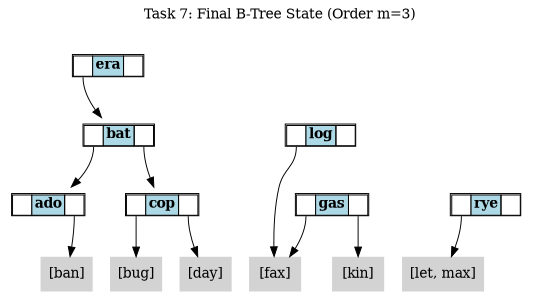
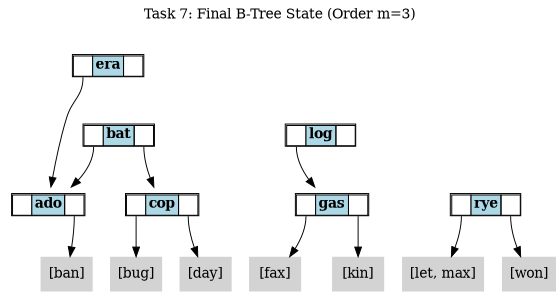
(87, 94) -> (64, 126)
(277, 195) -> (300, 164)
none -> (529, 274)
